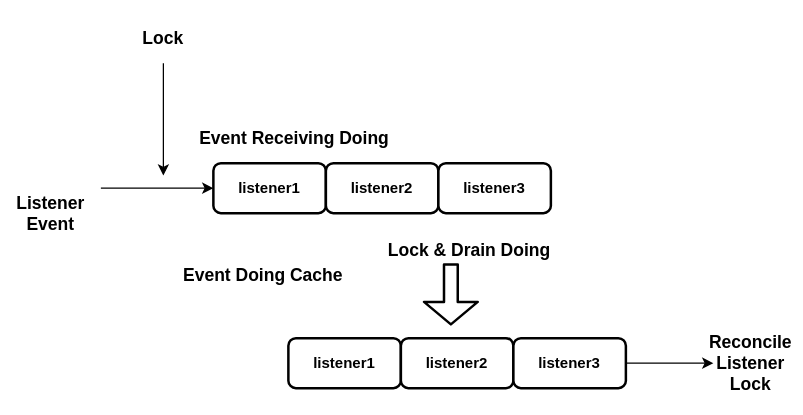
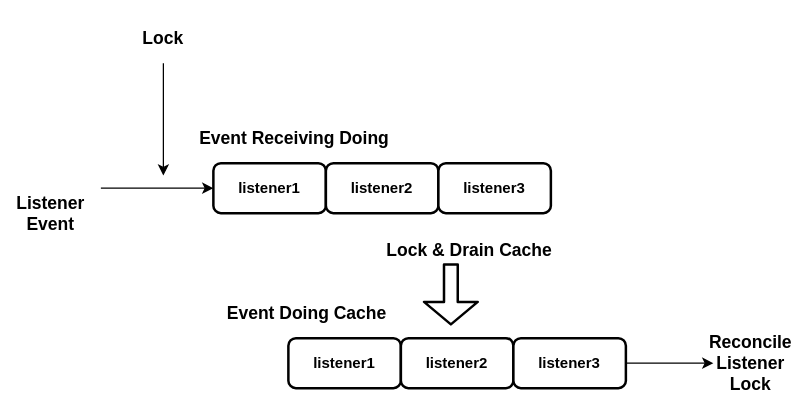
(469, 251) -> (469, 251)
(263, 276) -> (307, 313)
